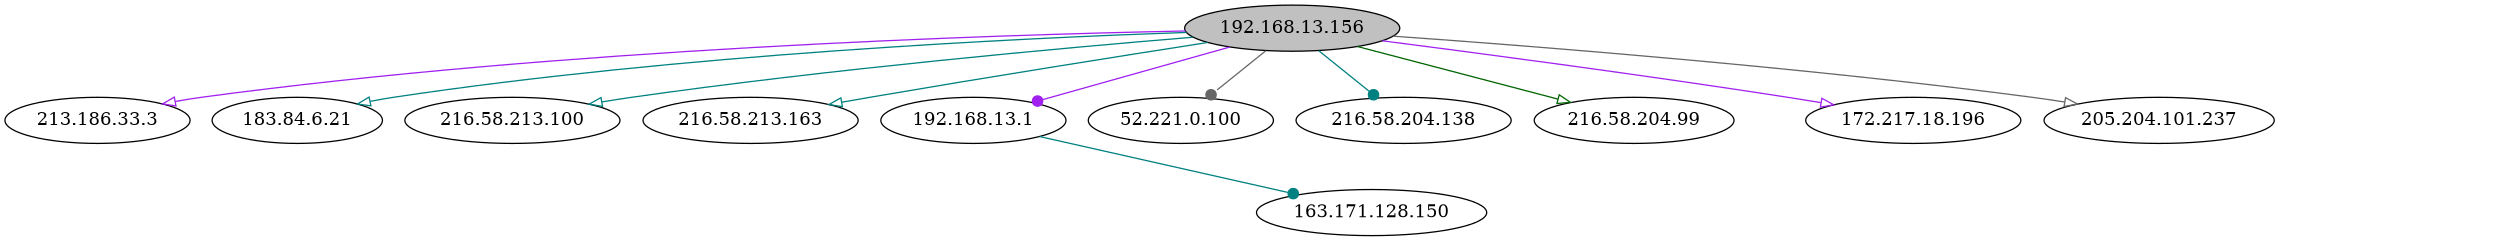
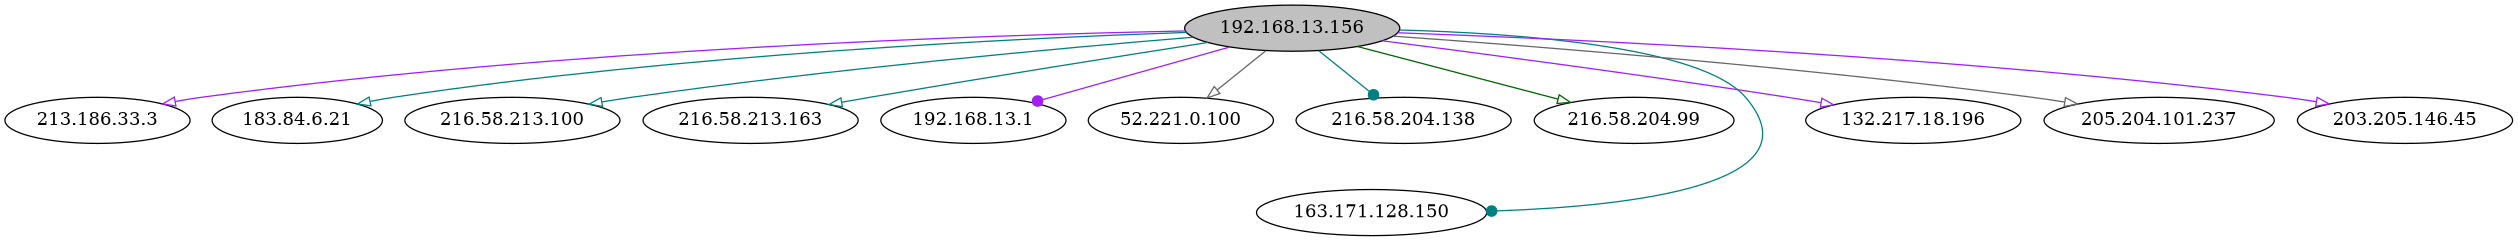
(1241, 70) -> (1241, 70)
(1913, 120) -> (1913, 120)
none -> (2405, 120)
(1164, 165) -> (1721, 79)
